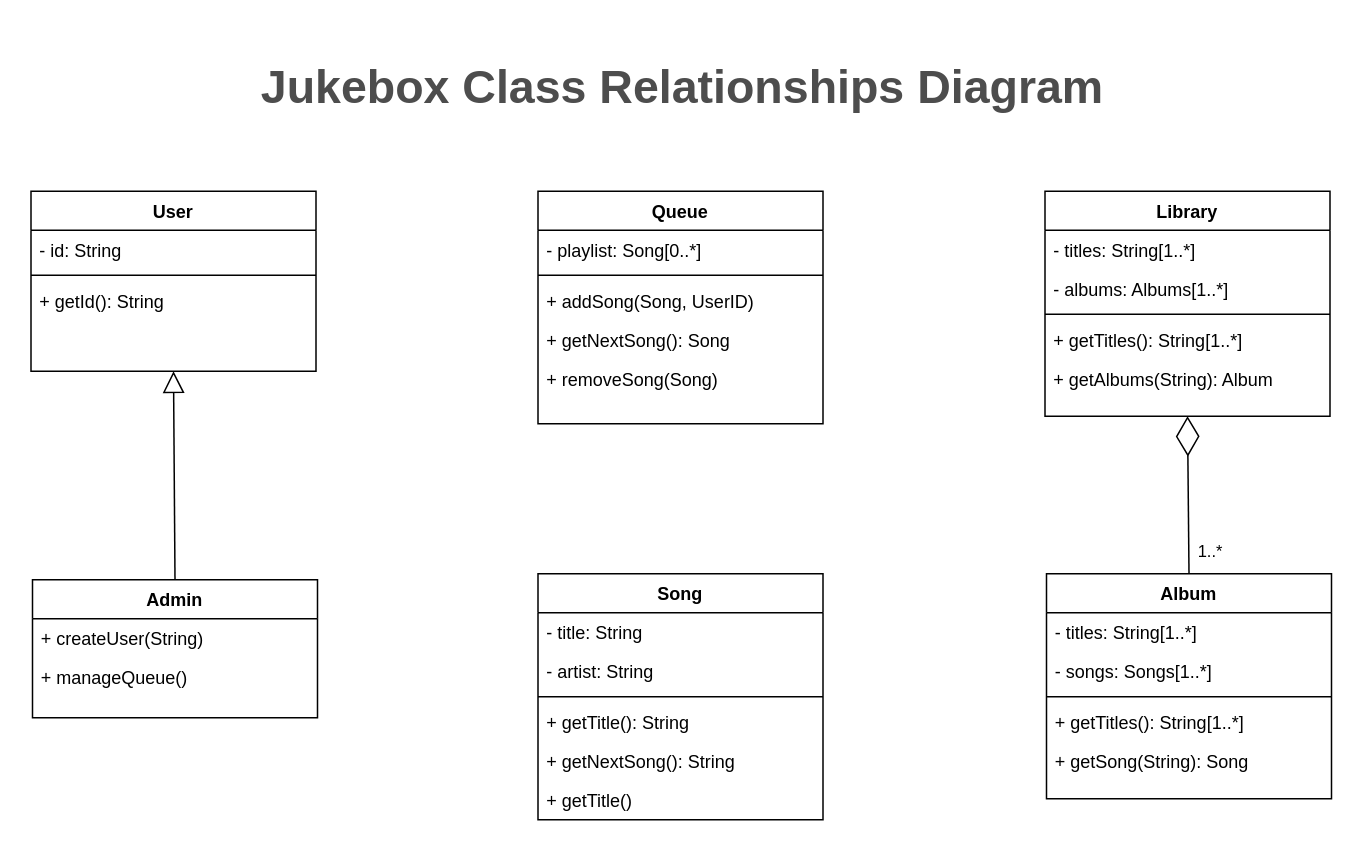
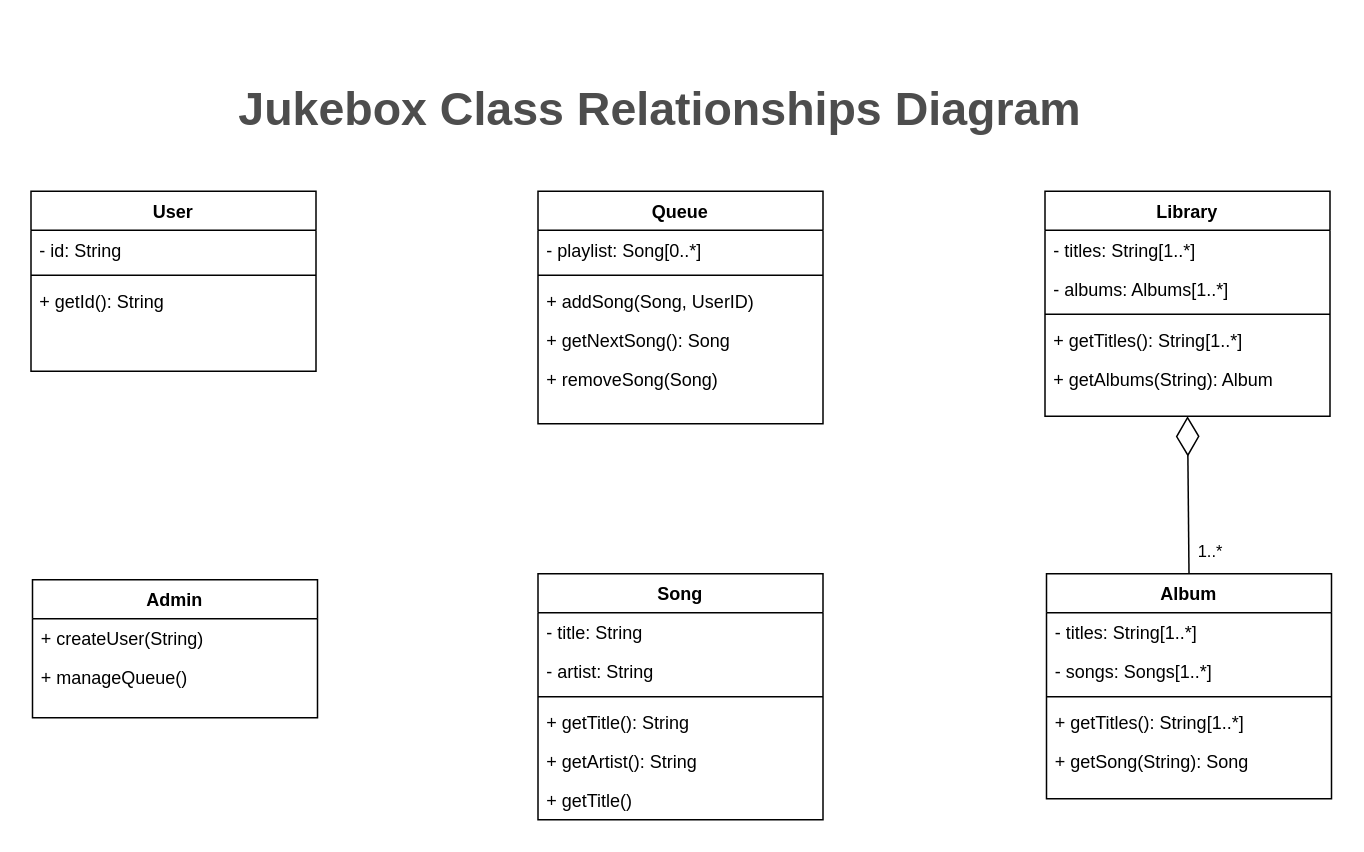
(683, 82) -> (660, 104)
(174, 487) -> none
(653, 762) -> (640, 762)
